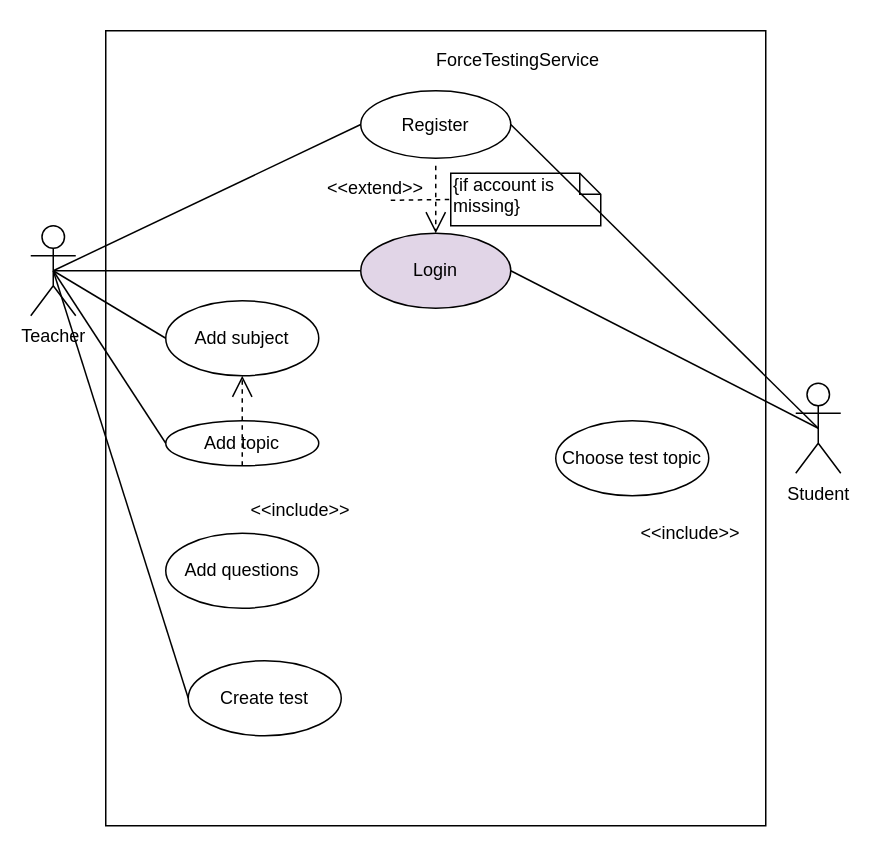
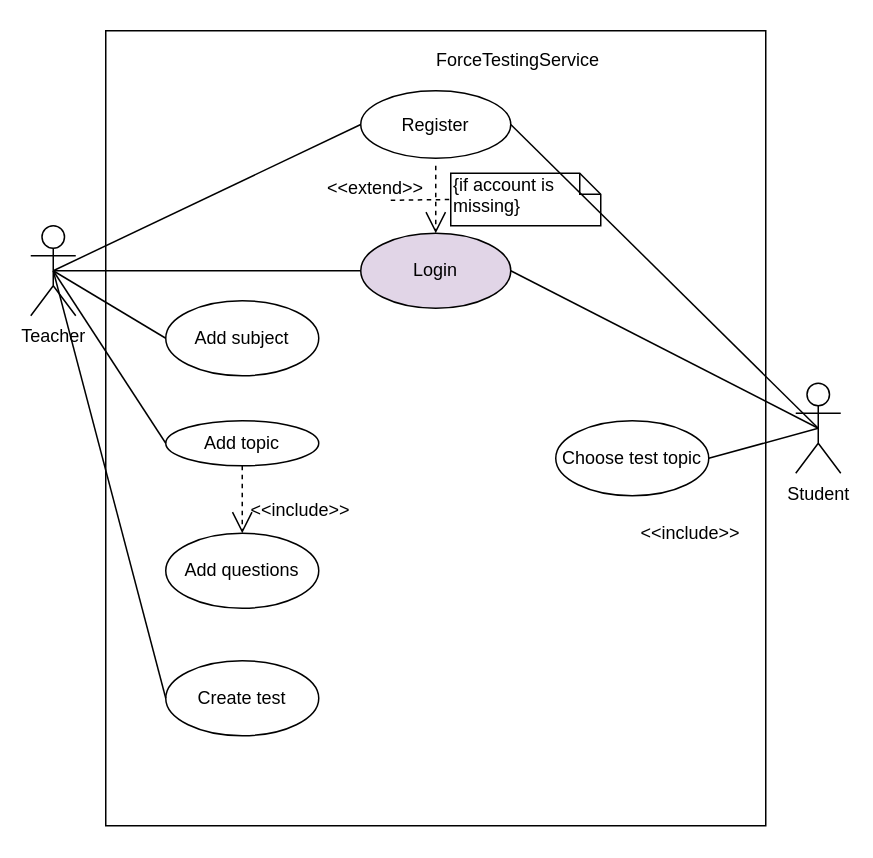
(242, 423) -> (242, 498)
none -> (762, 444)
(265, 698) -> (242, 698)
